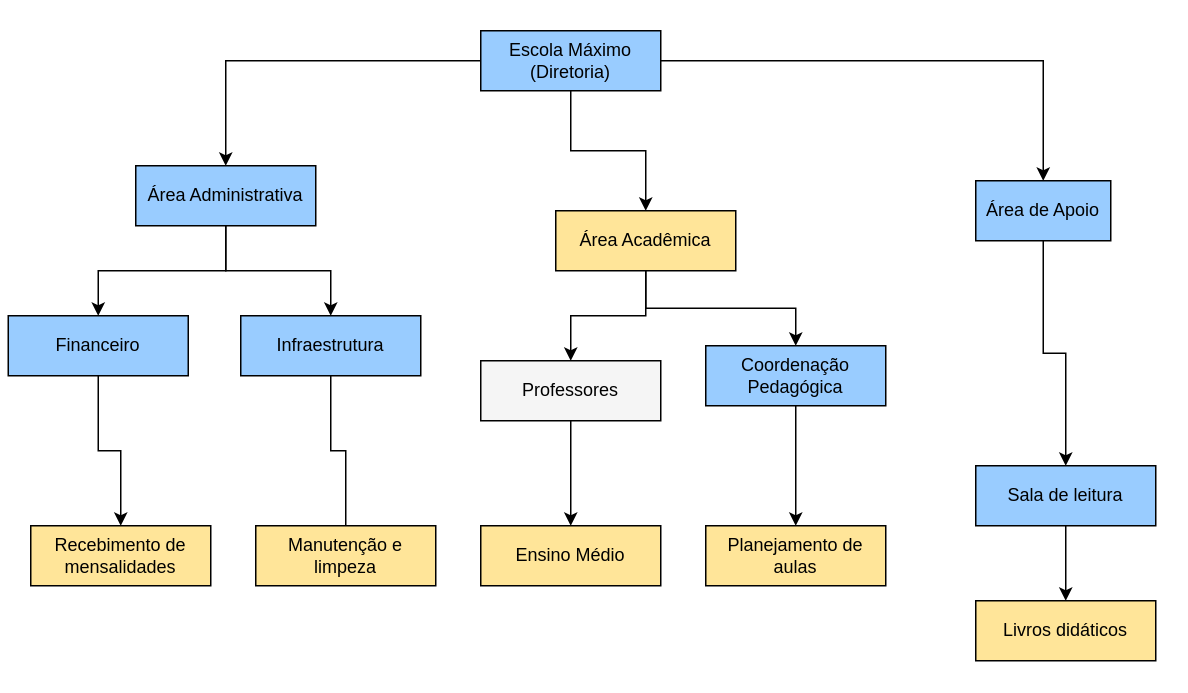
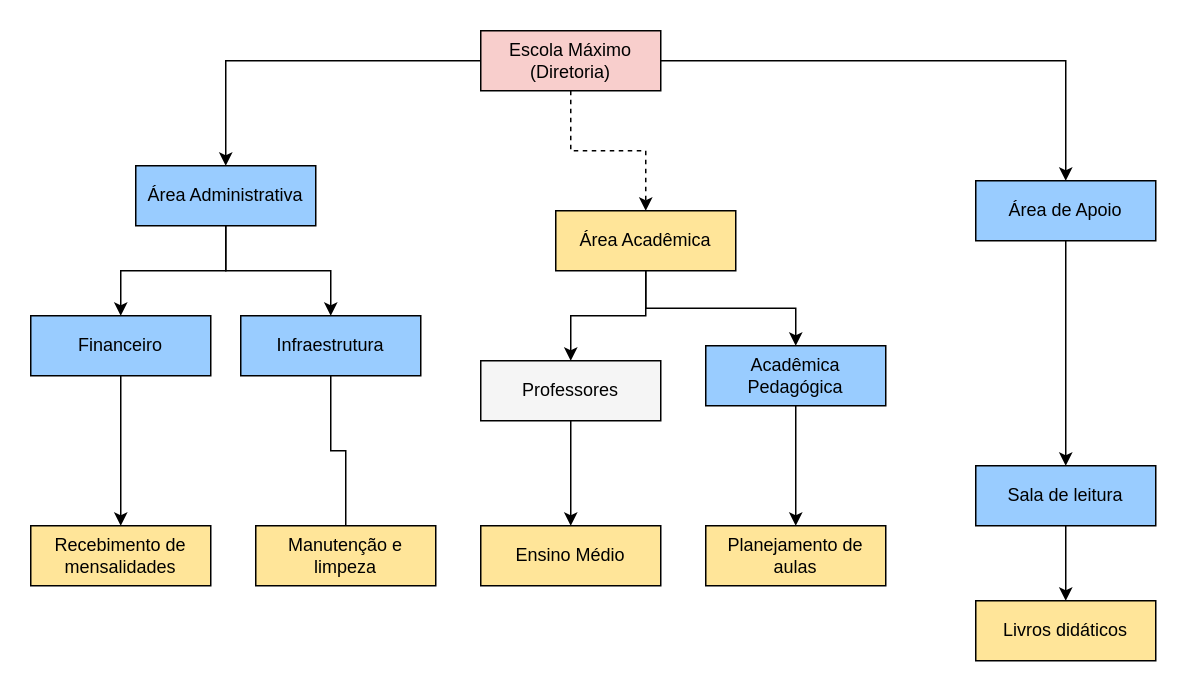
(571, 61) -> (571, 61)
(602, 151) -> (602, 151)
(1043, 211) -> (1066, 211)
(98, 346) -> (121, 346)
(796, 376) -> (796, 376)
